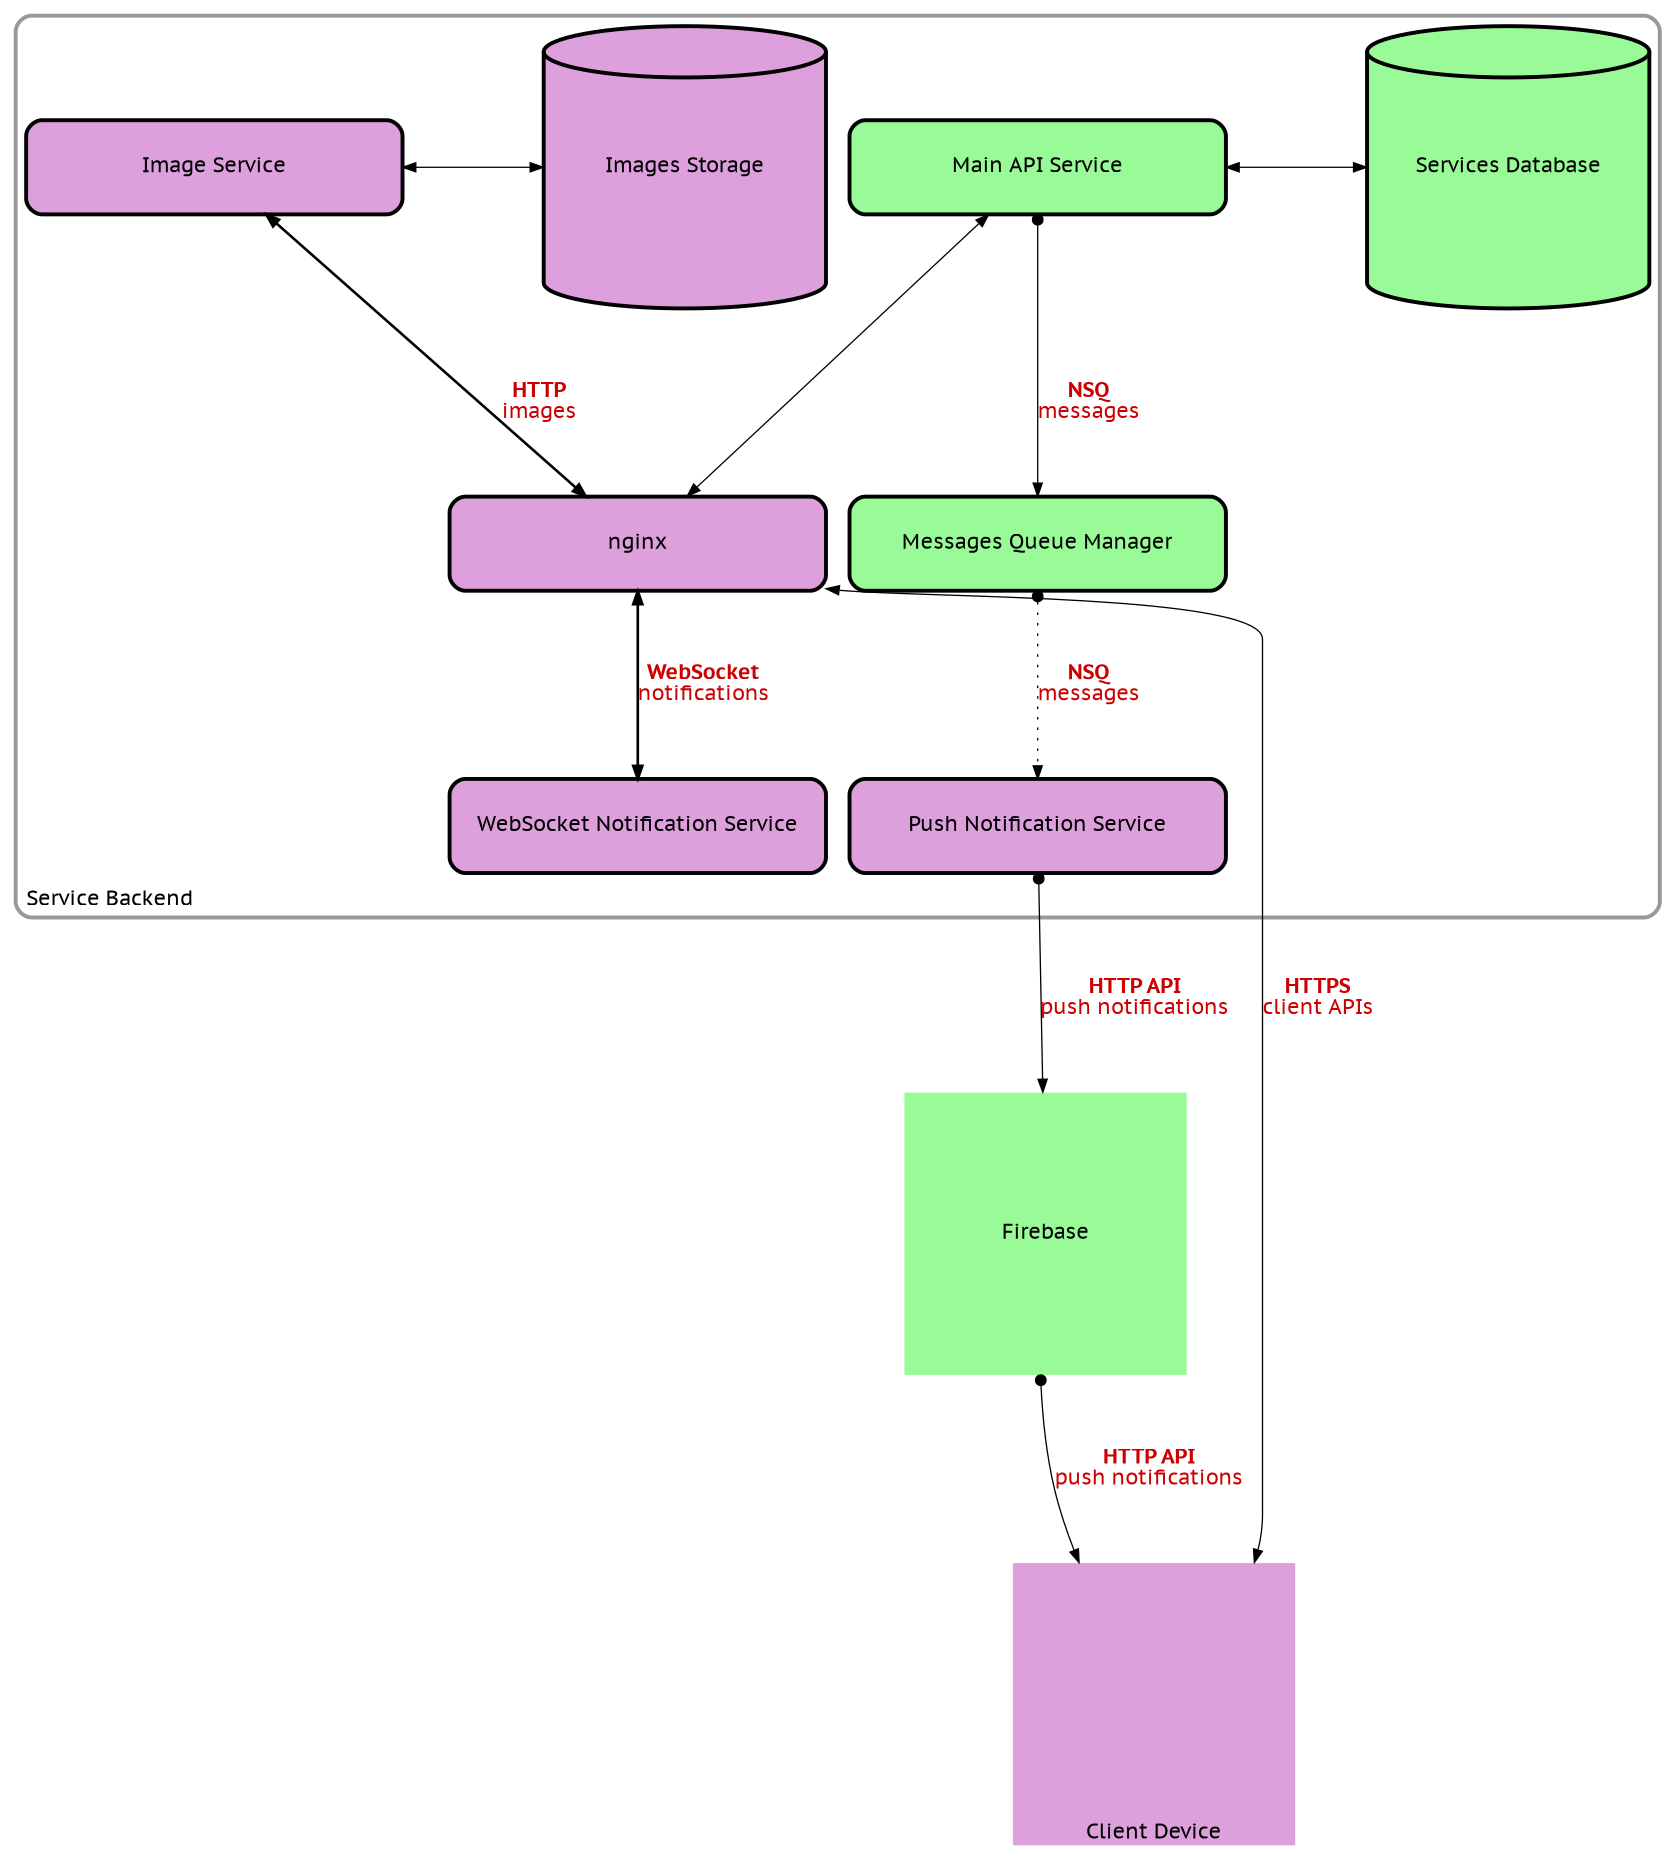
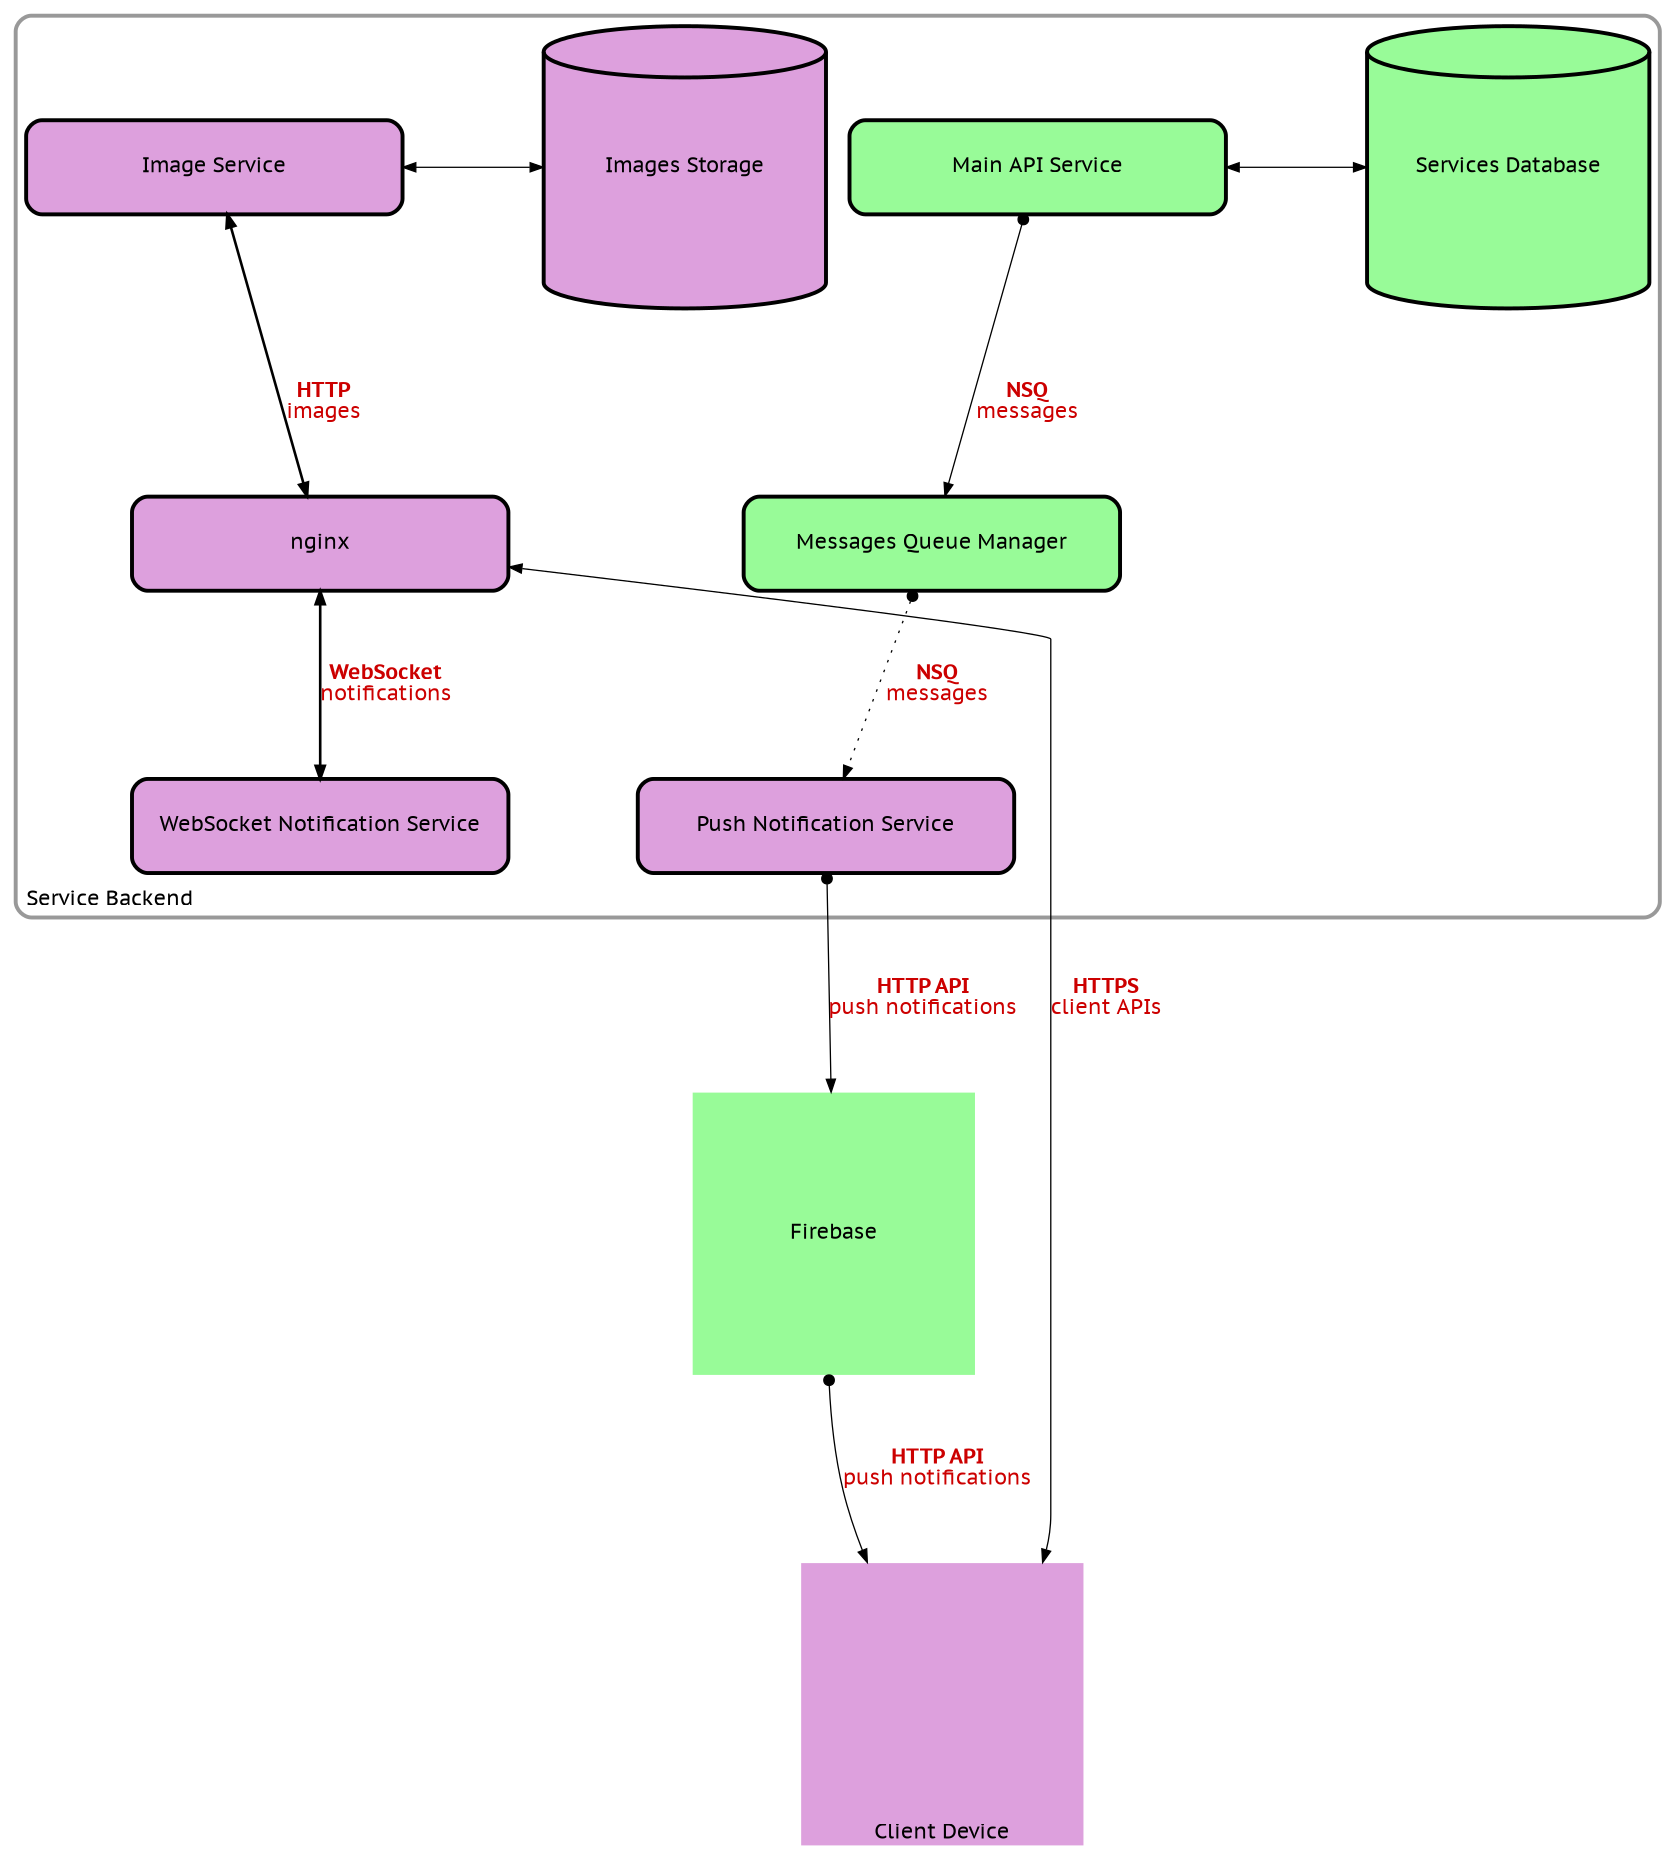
(838, 355) -> none
